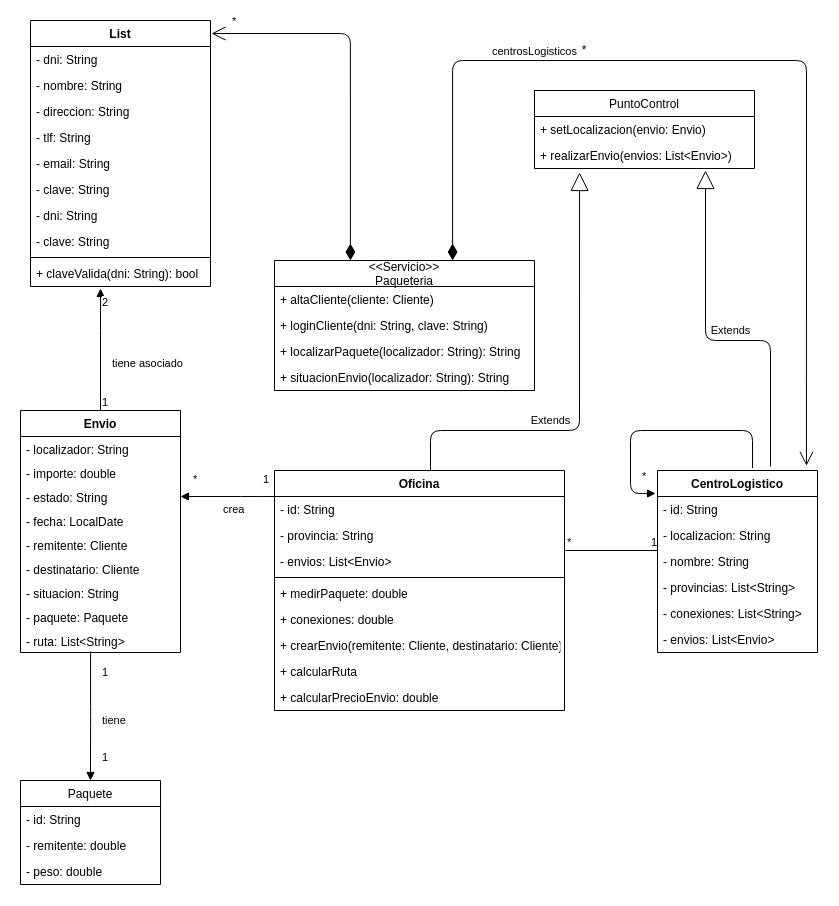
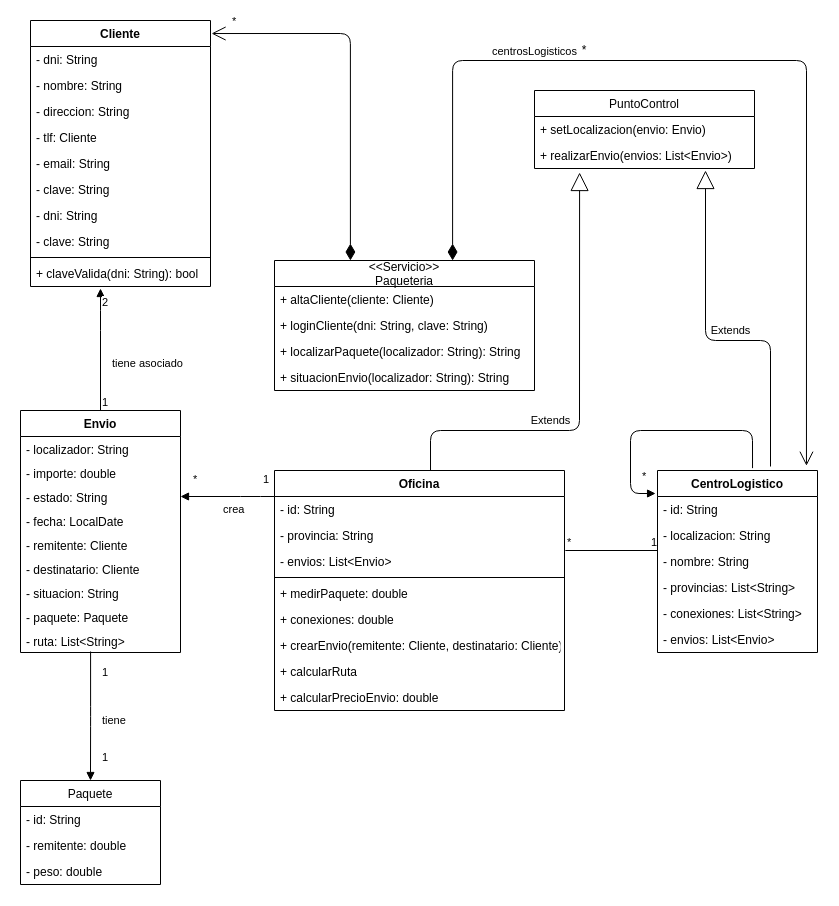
(120, 34) -> (120, 34)
(72, 138) -> (74, 138)
